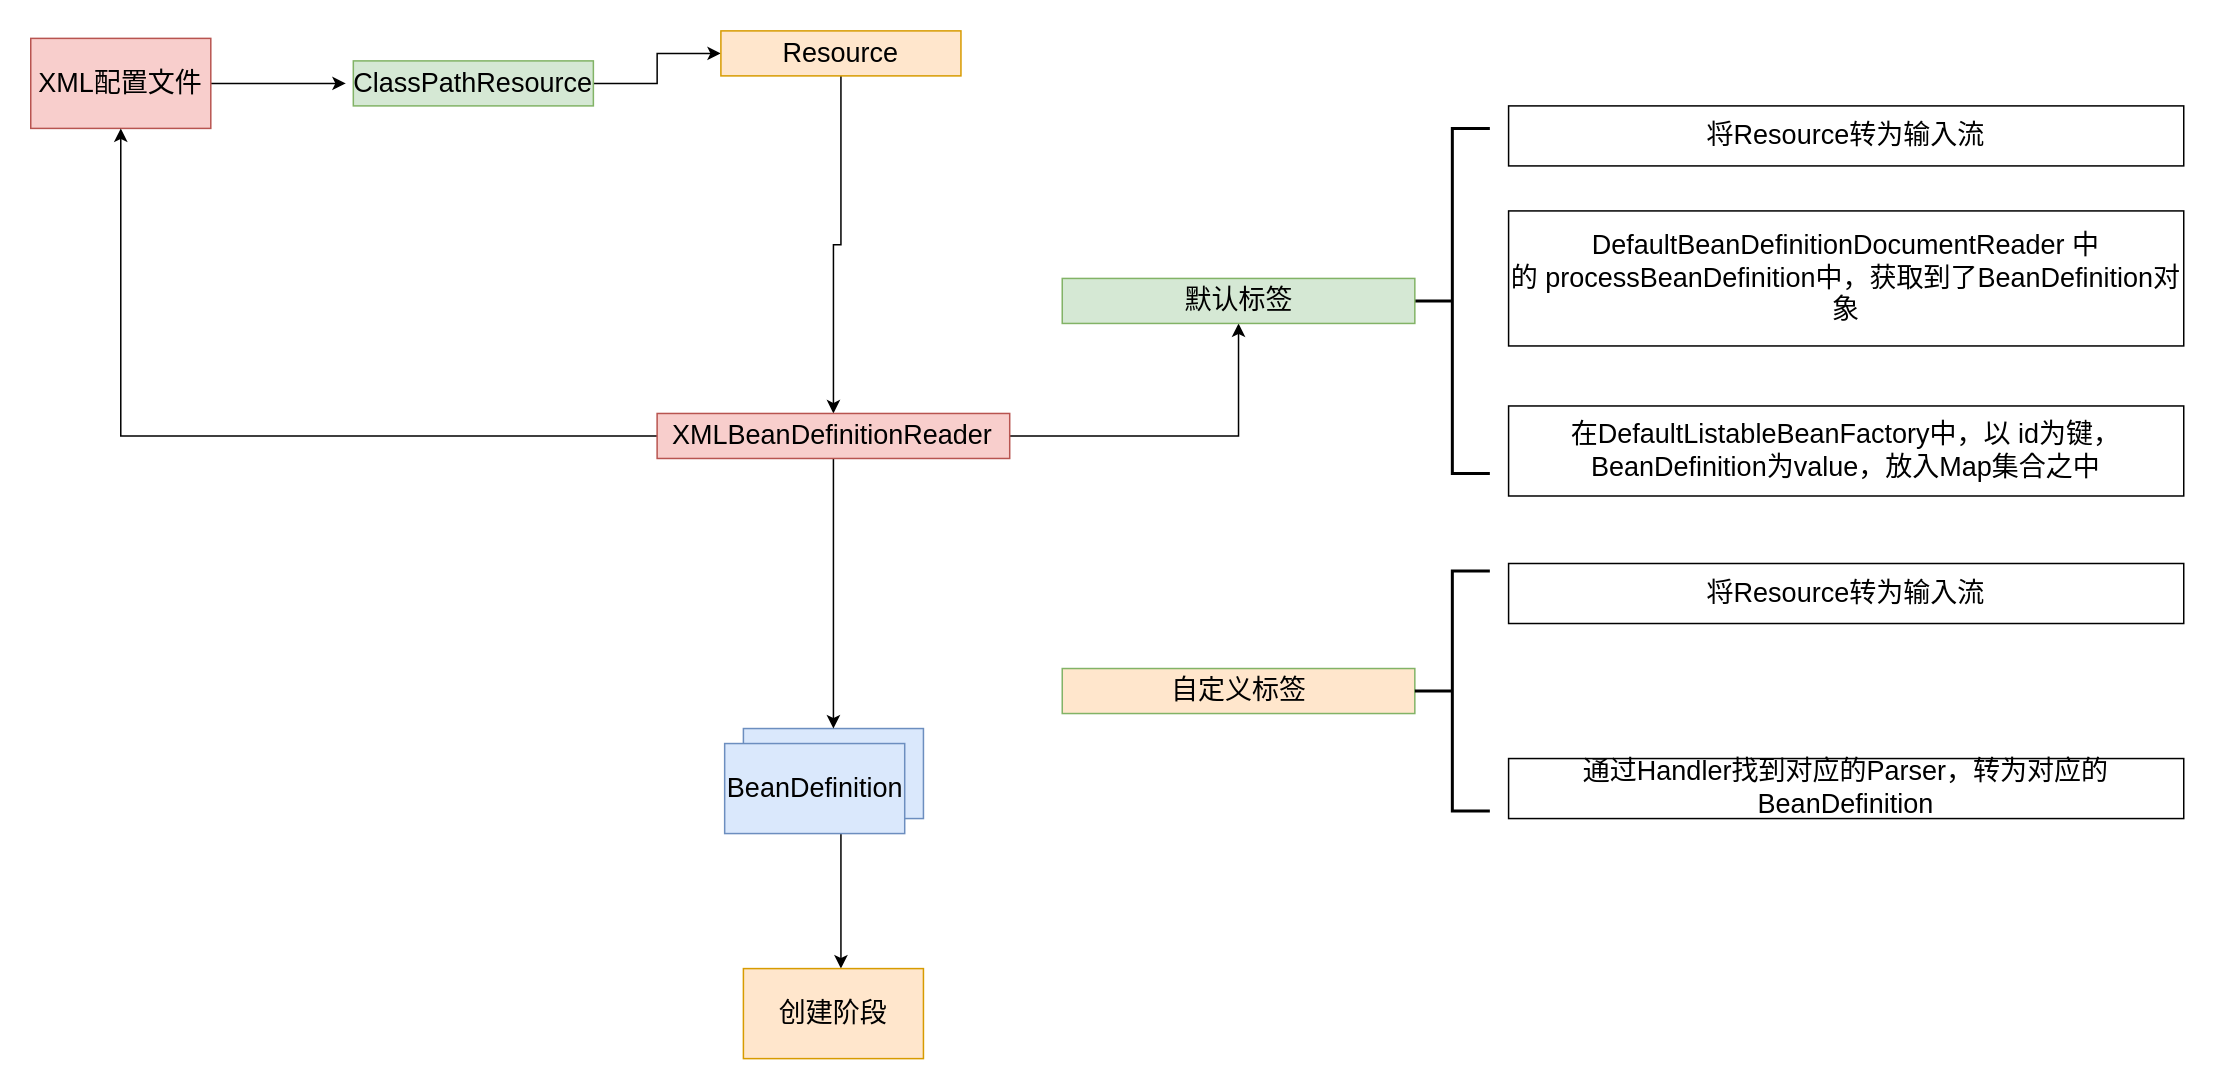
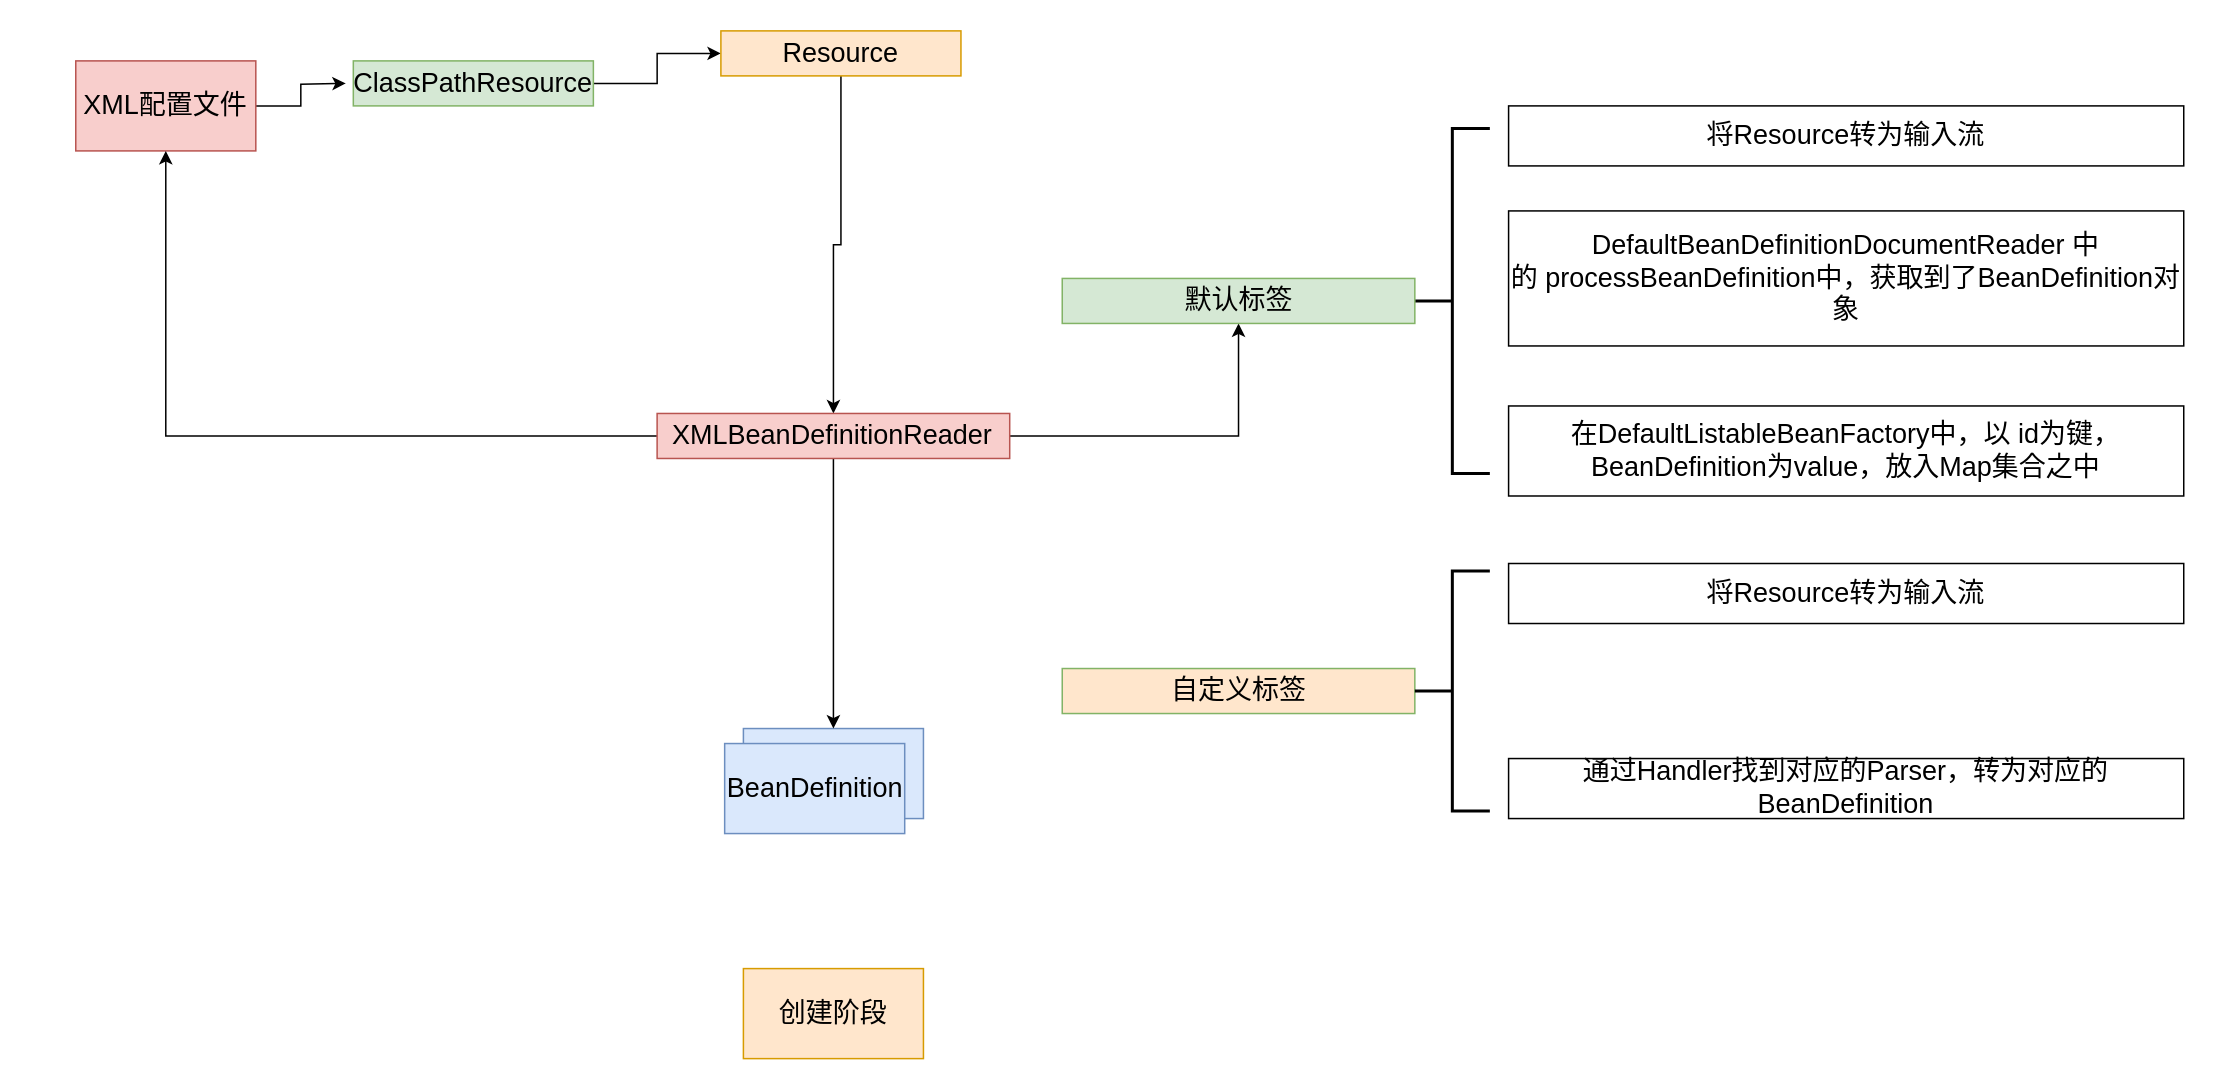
(121, 83) -> (166, 106)
(841, 895) -> none
